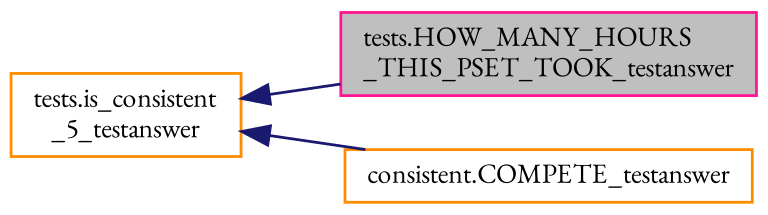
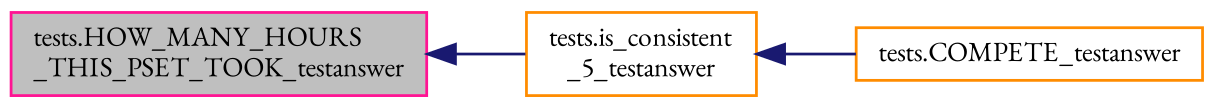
(305, 89) -> (491, 54)
(549, 176) -> (1029, 54)
